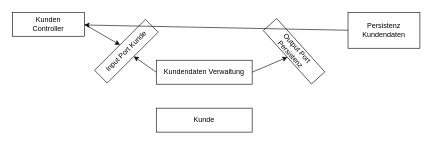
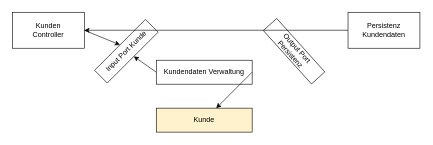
(48, 24) -> (48, 30)
(268, 66) -> (220, 104)
(204, 120) -> (204, 120)
